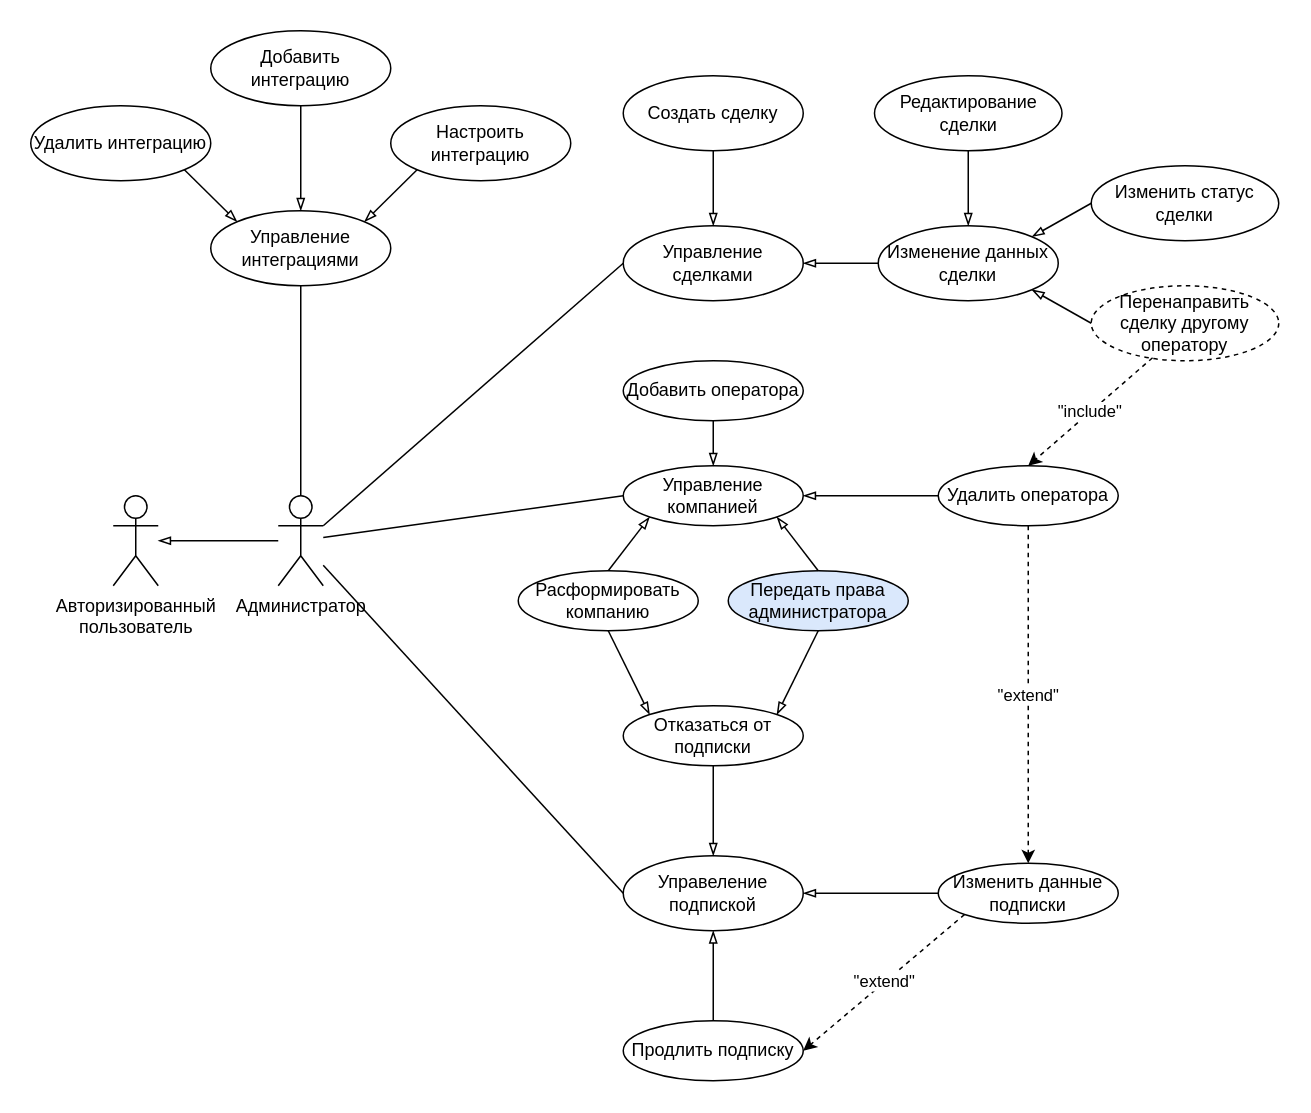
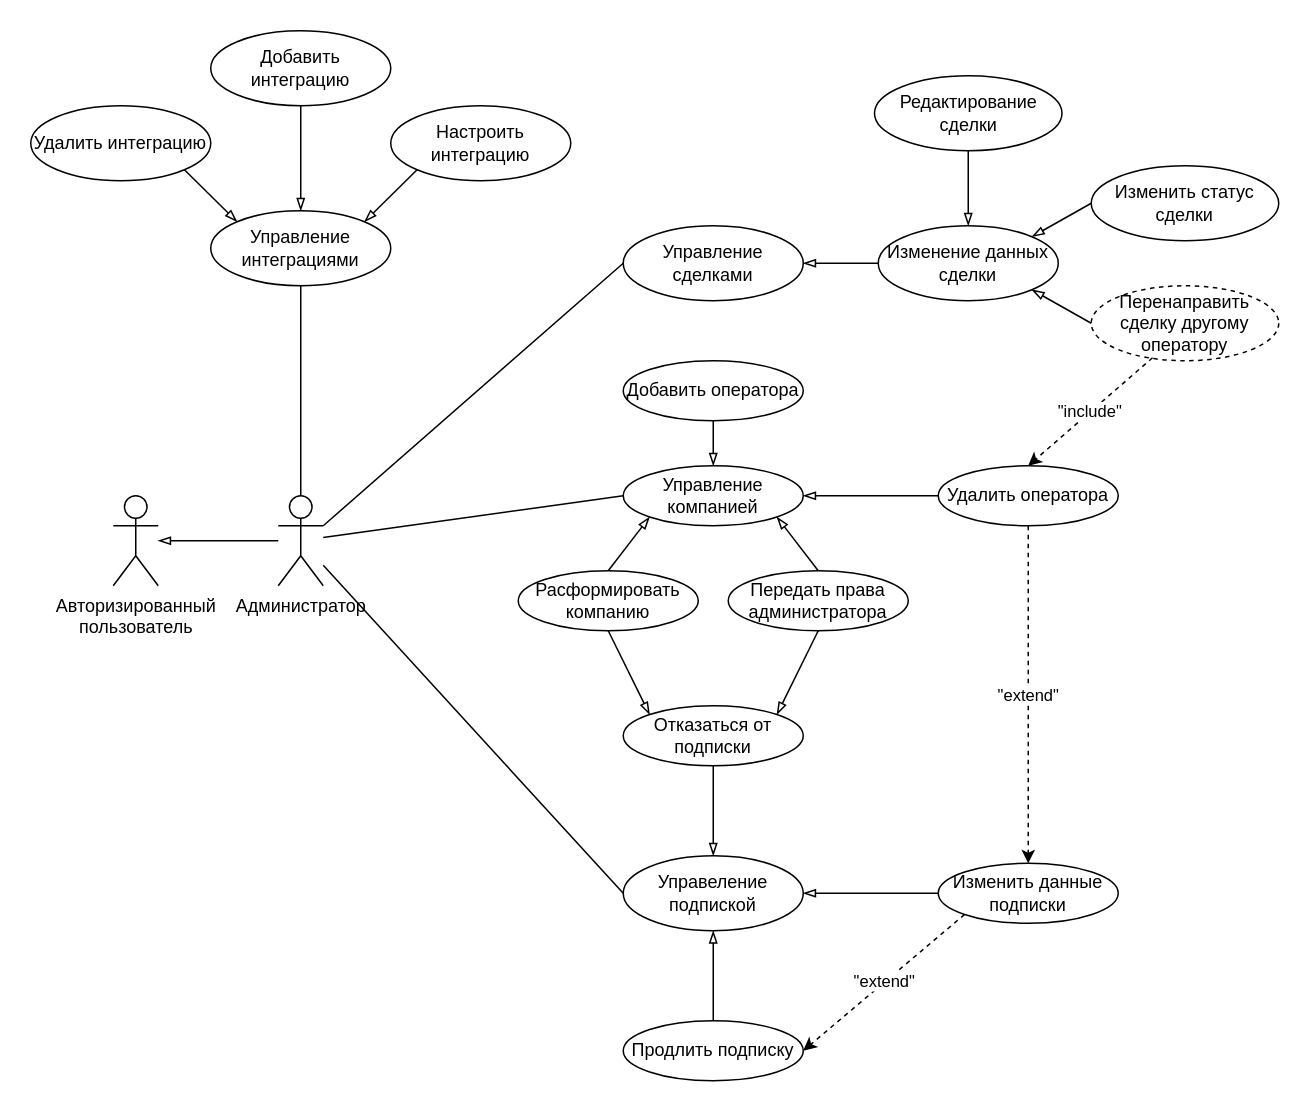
(713, 113) -> none
(713, 182) -> none
(818, 601) -> (818, 601)
